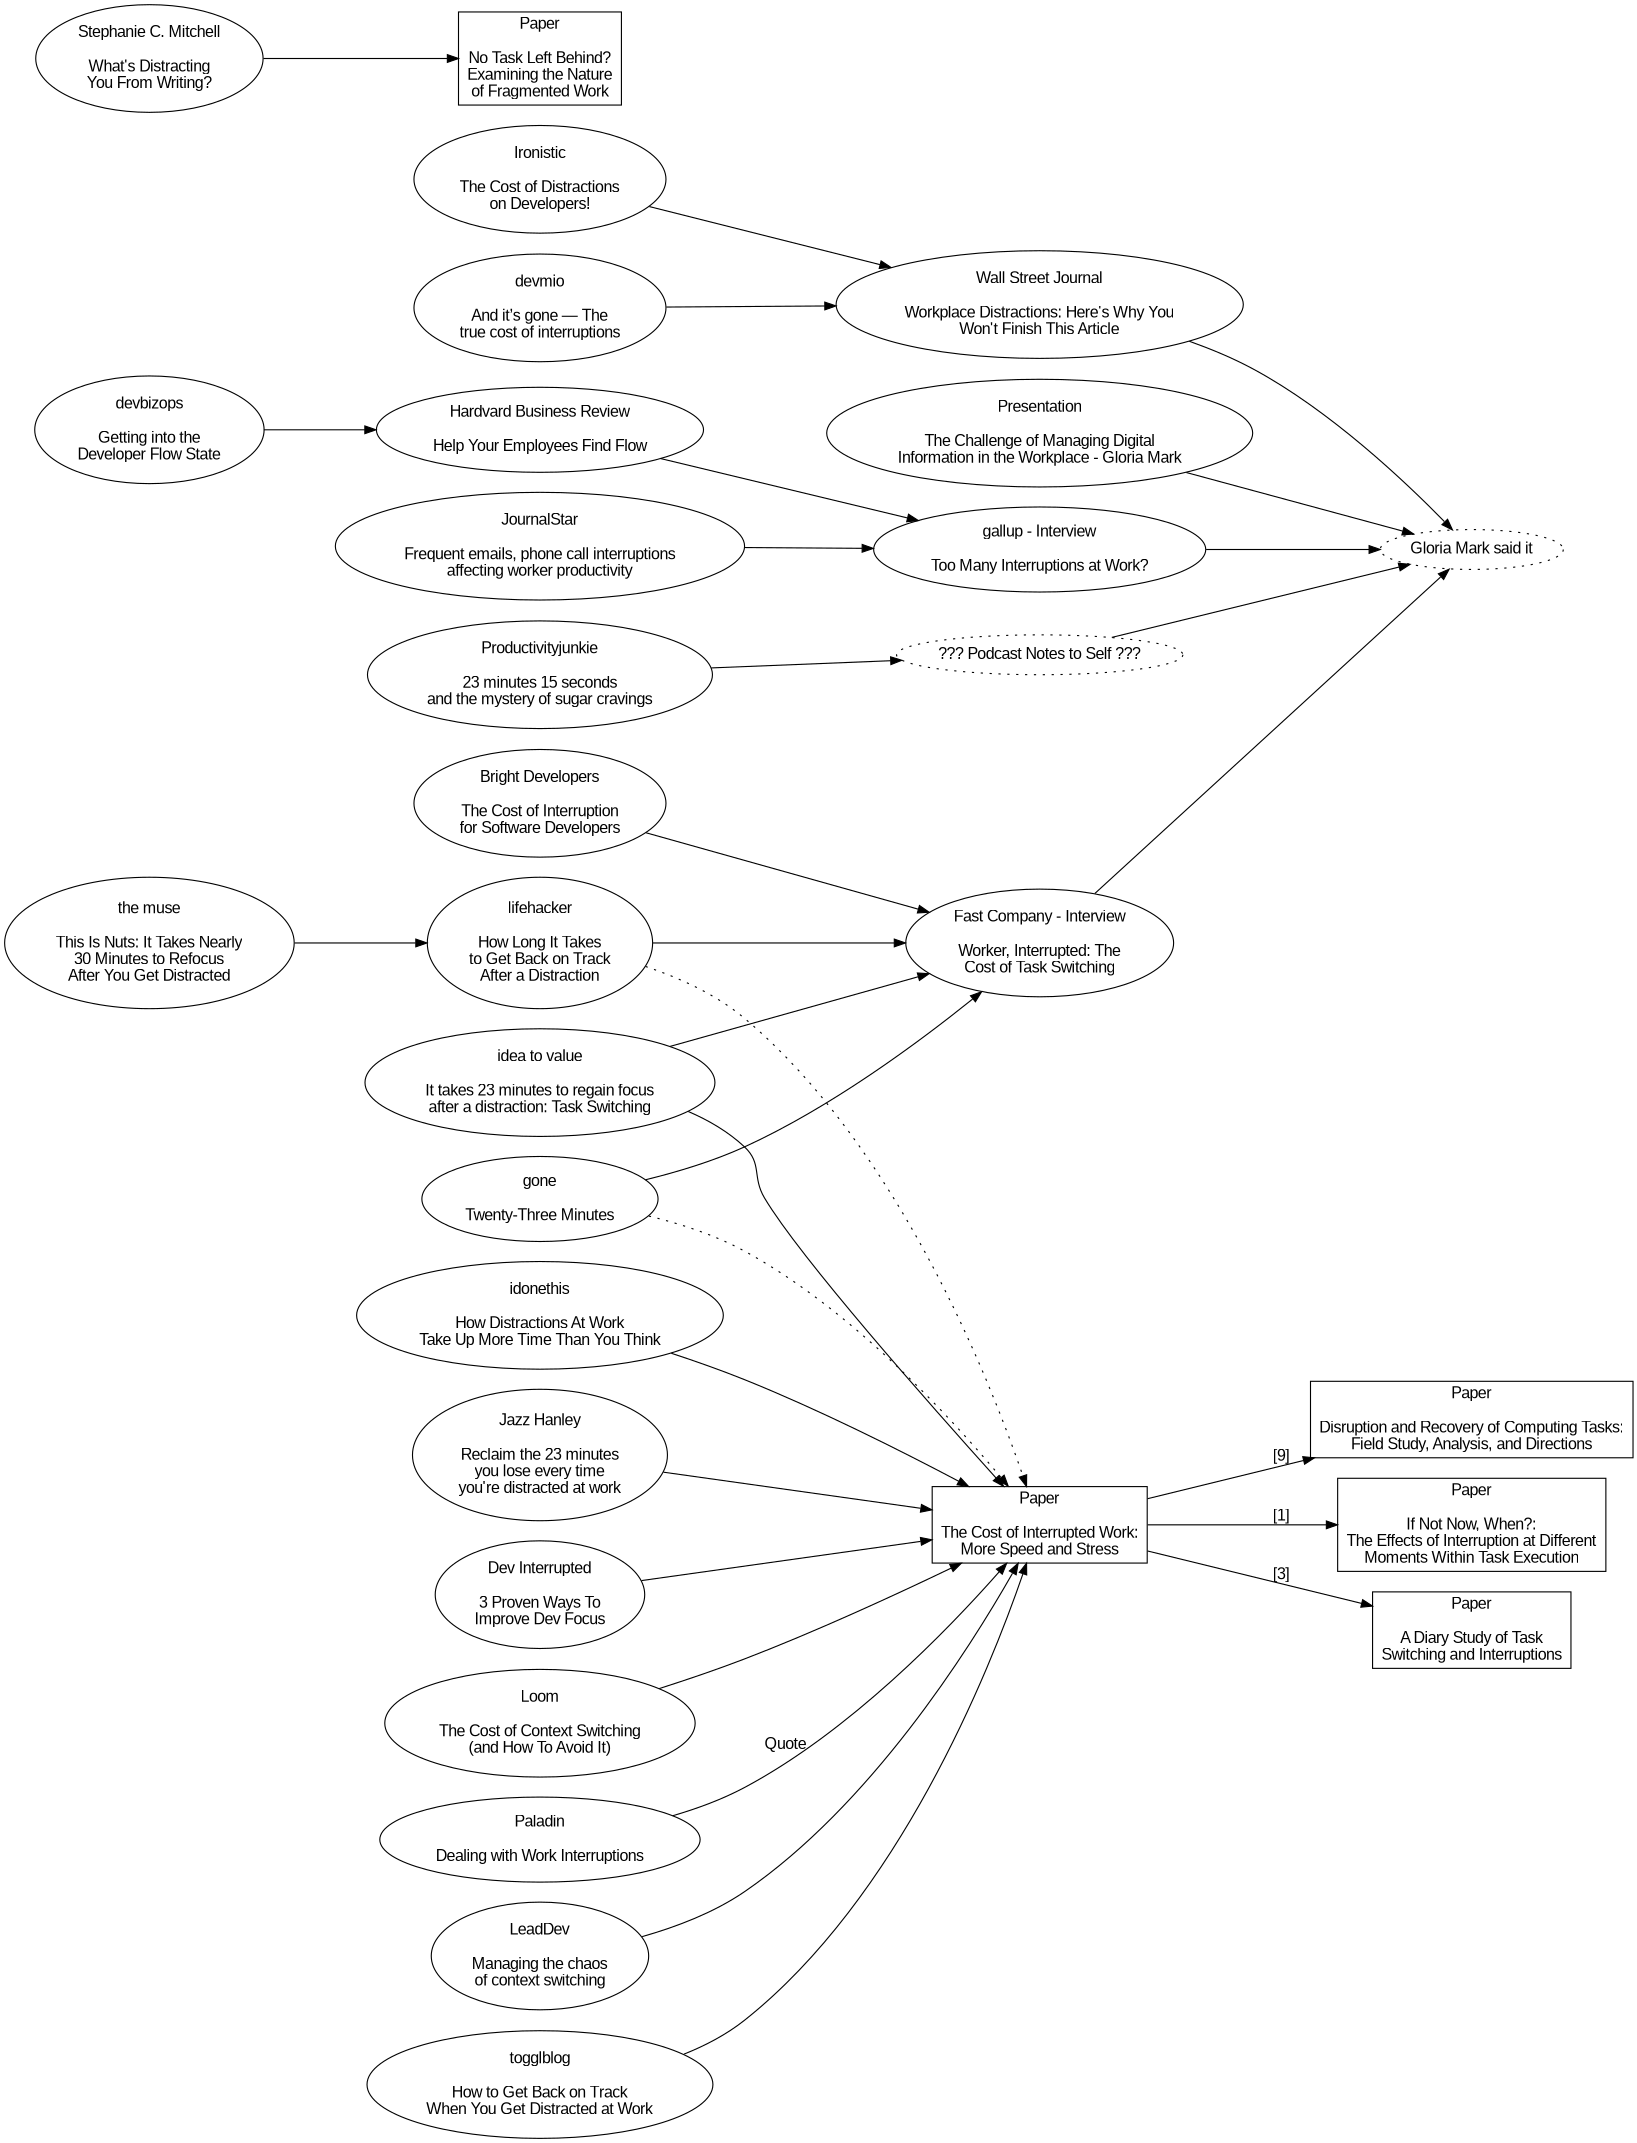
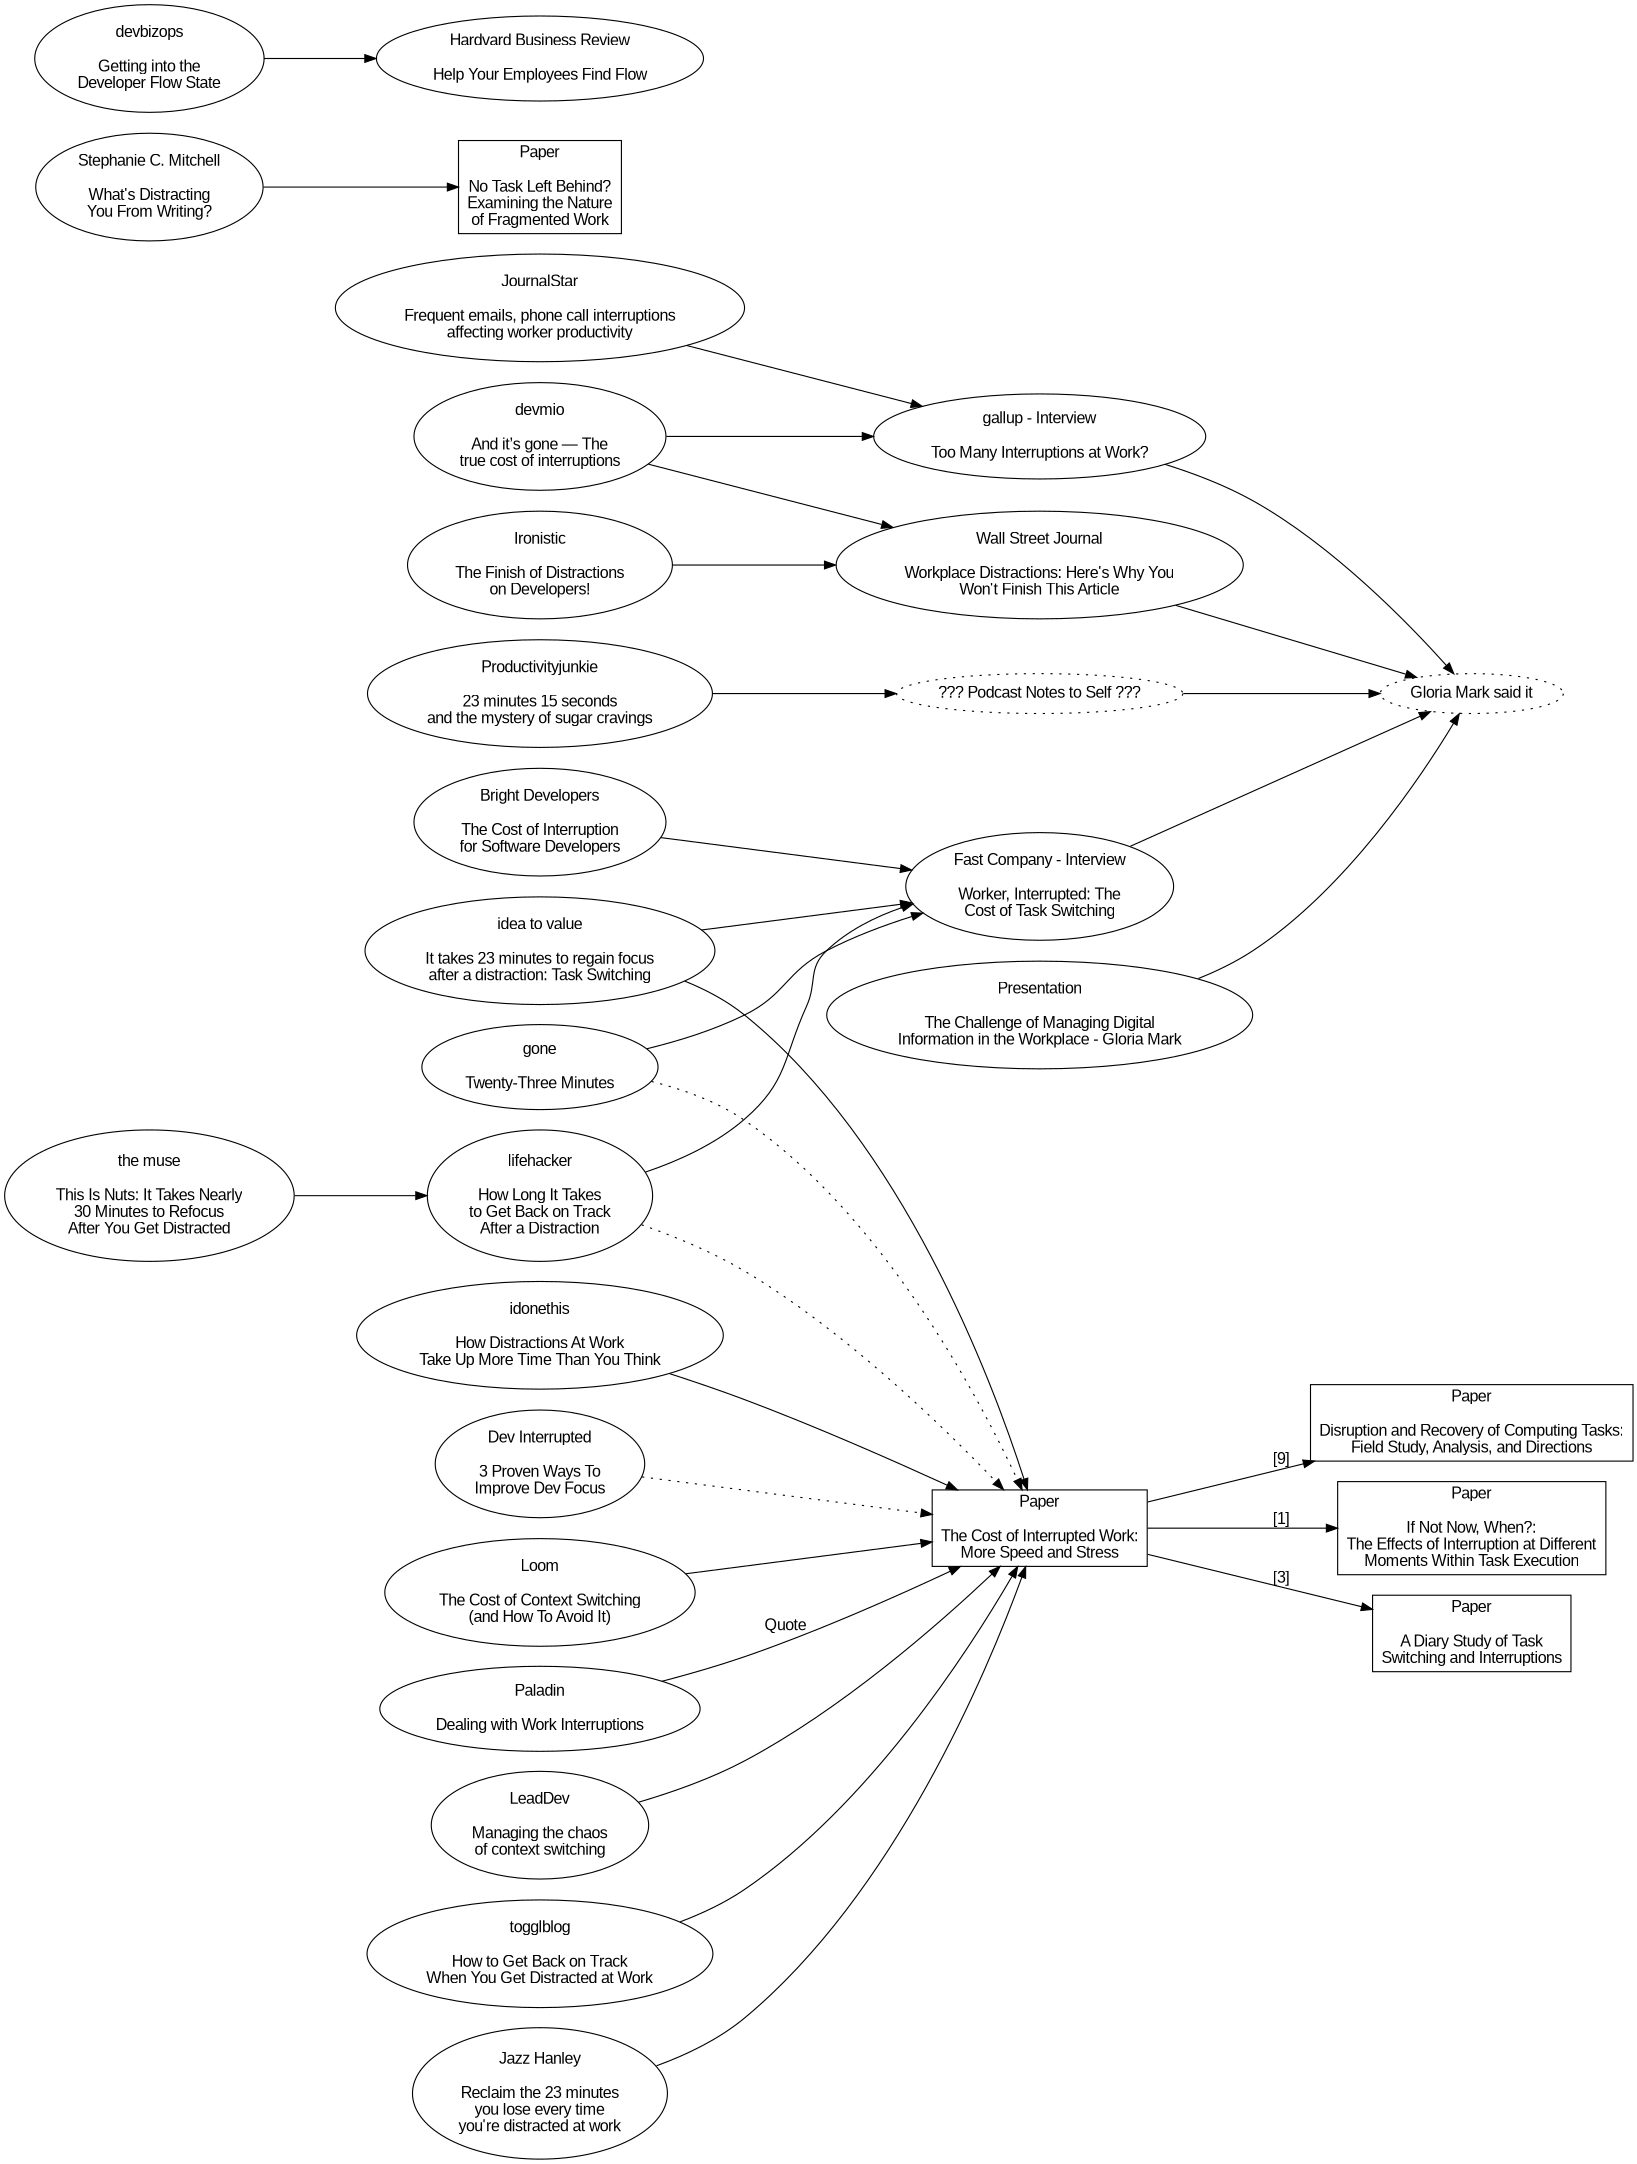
(540, 179) -> (540, 565)
(784, 488) -> (764, 436)
(781, 1561) -> (781, 1495)
